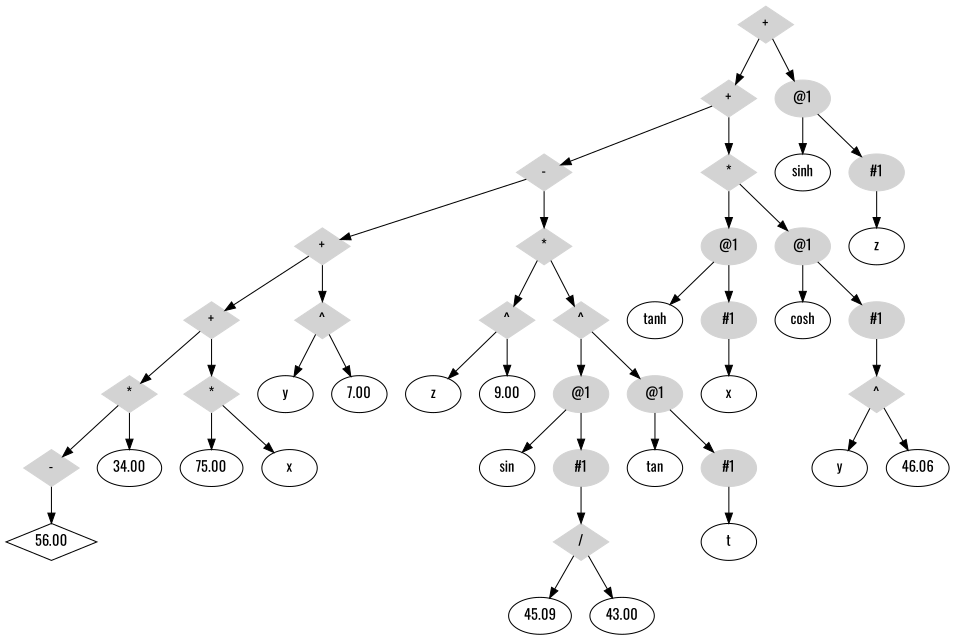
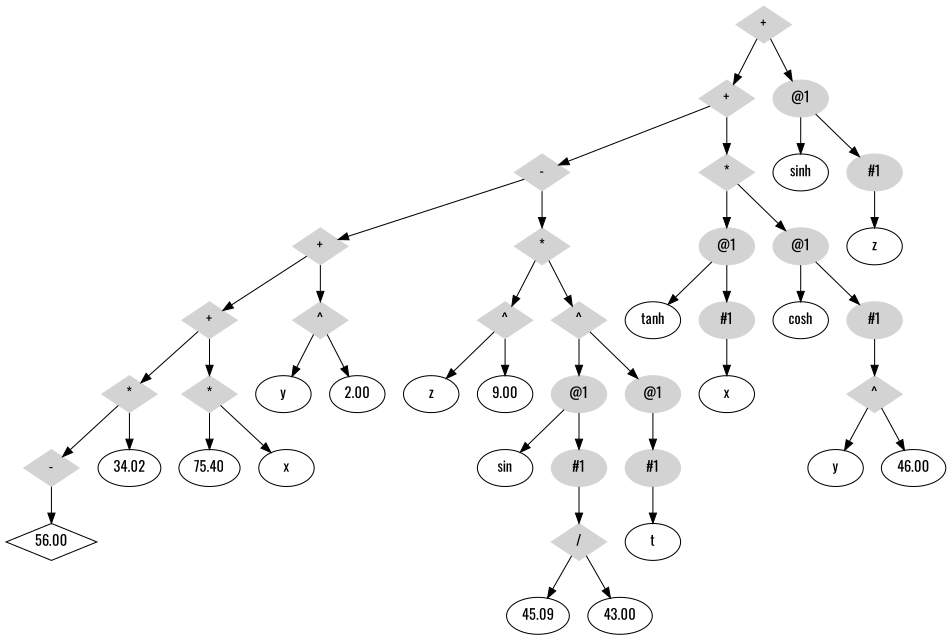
(359, 394) -> (357, 394)
(129, 468) -> (129, 468)
(212, 468) -> (210, 468)
(655, 468) -> none
(918, 468) -> (914, 468)
